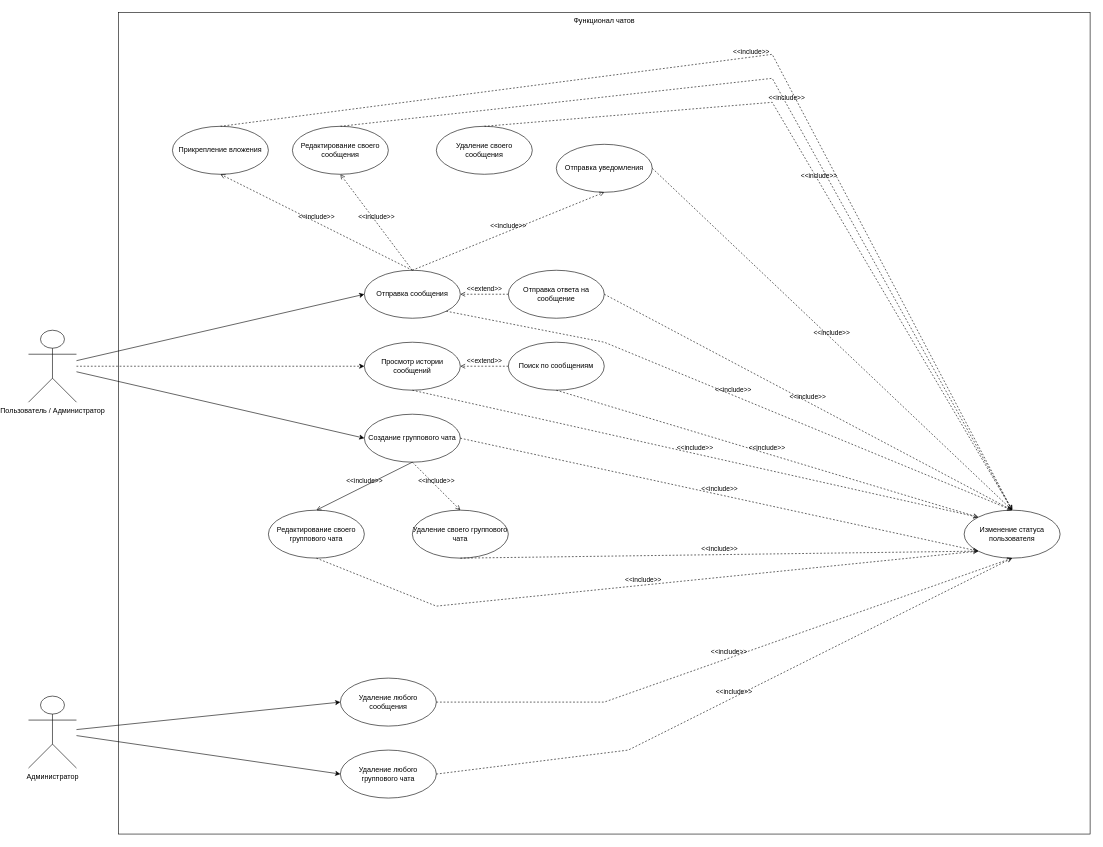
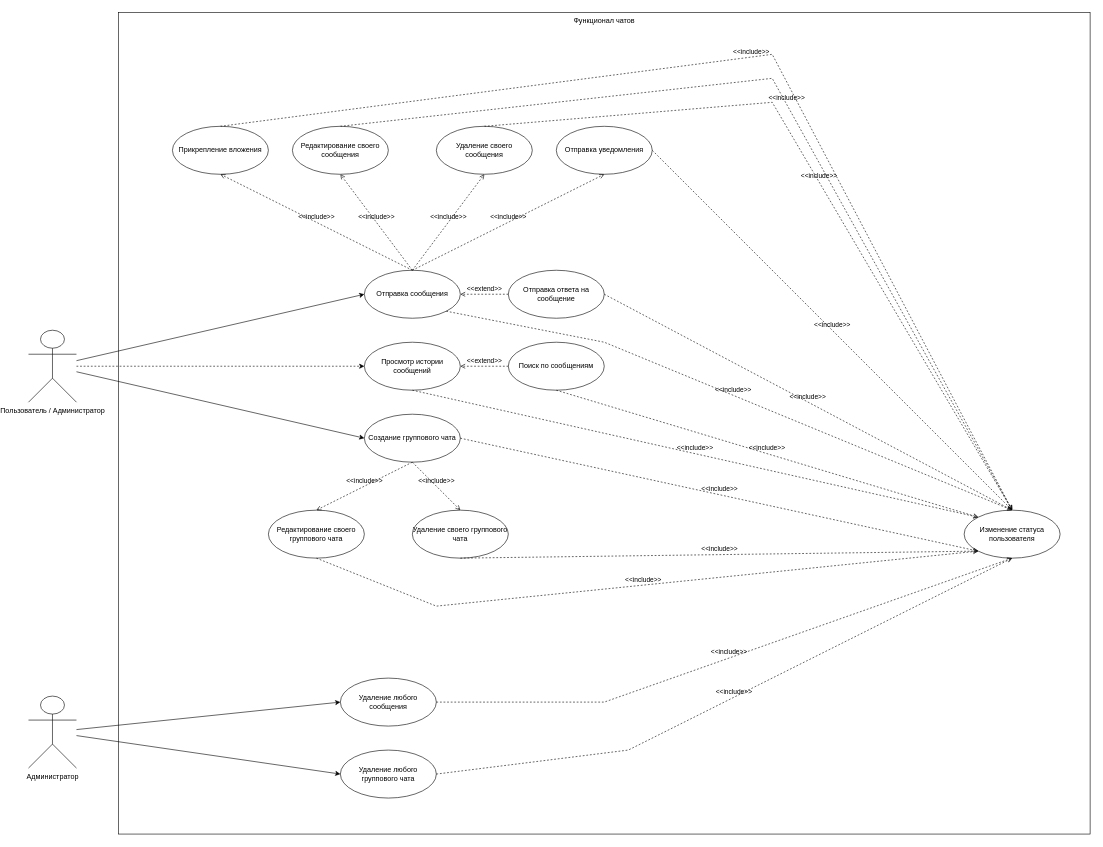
(605, 168) -> (605, 150)
none -> (449, 221)
(364, 487) -> (364, 487)
